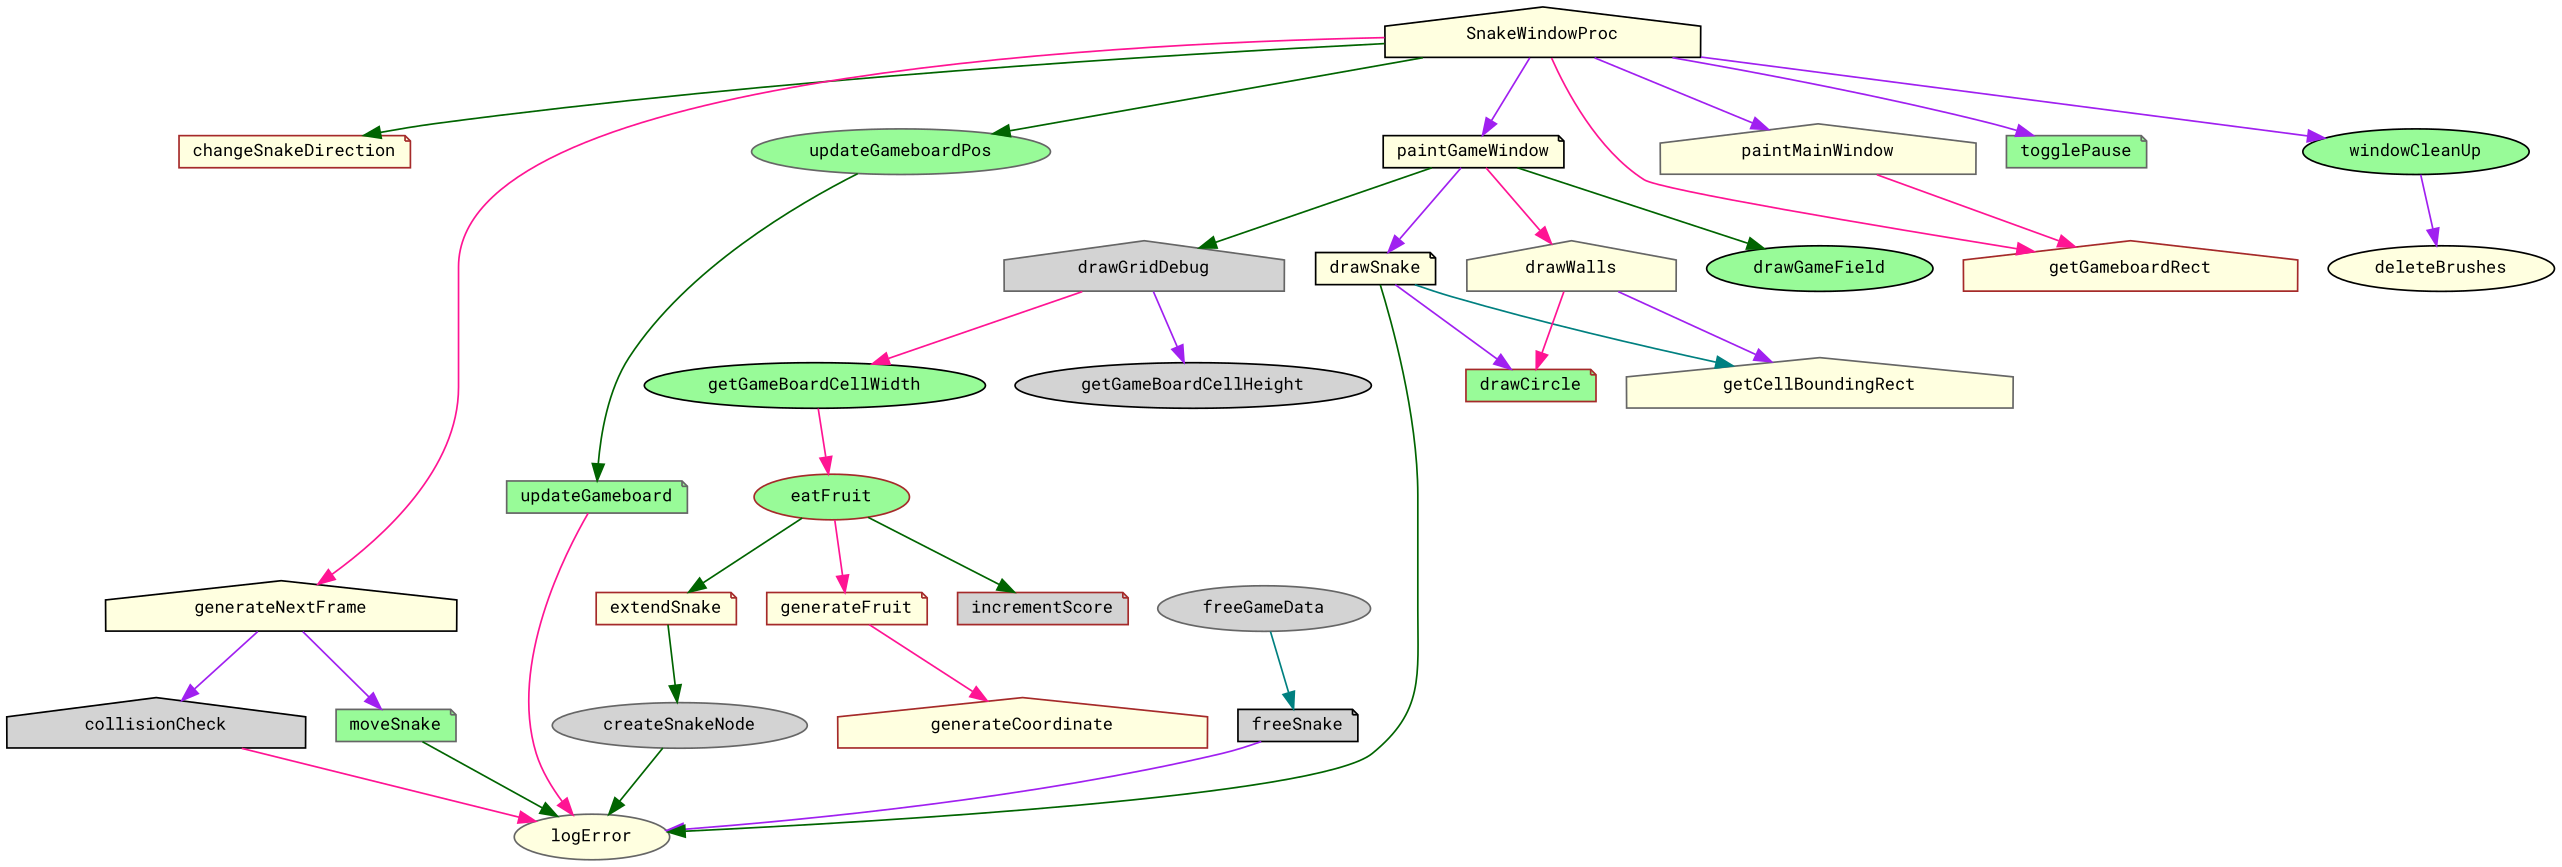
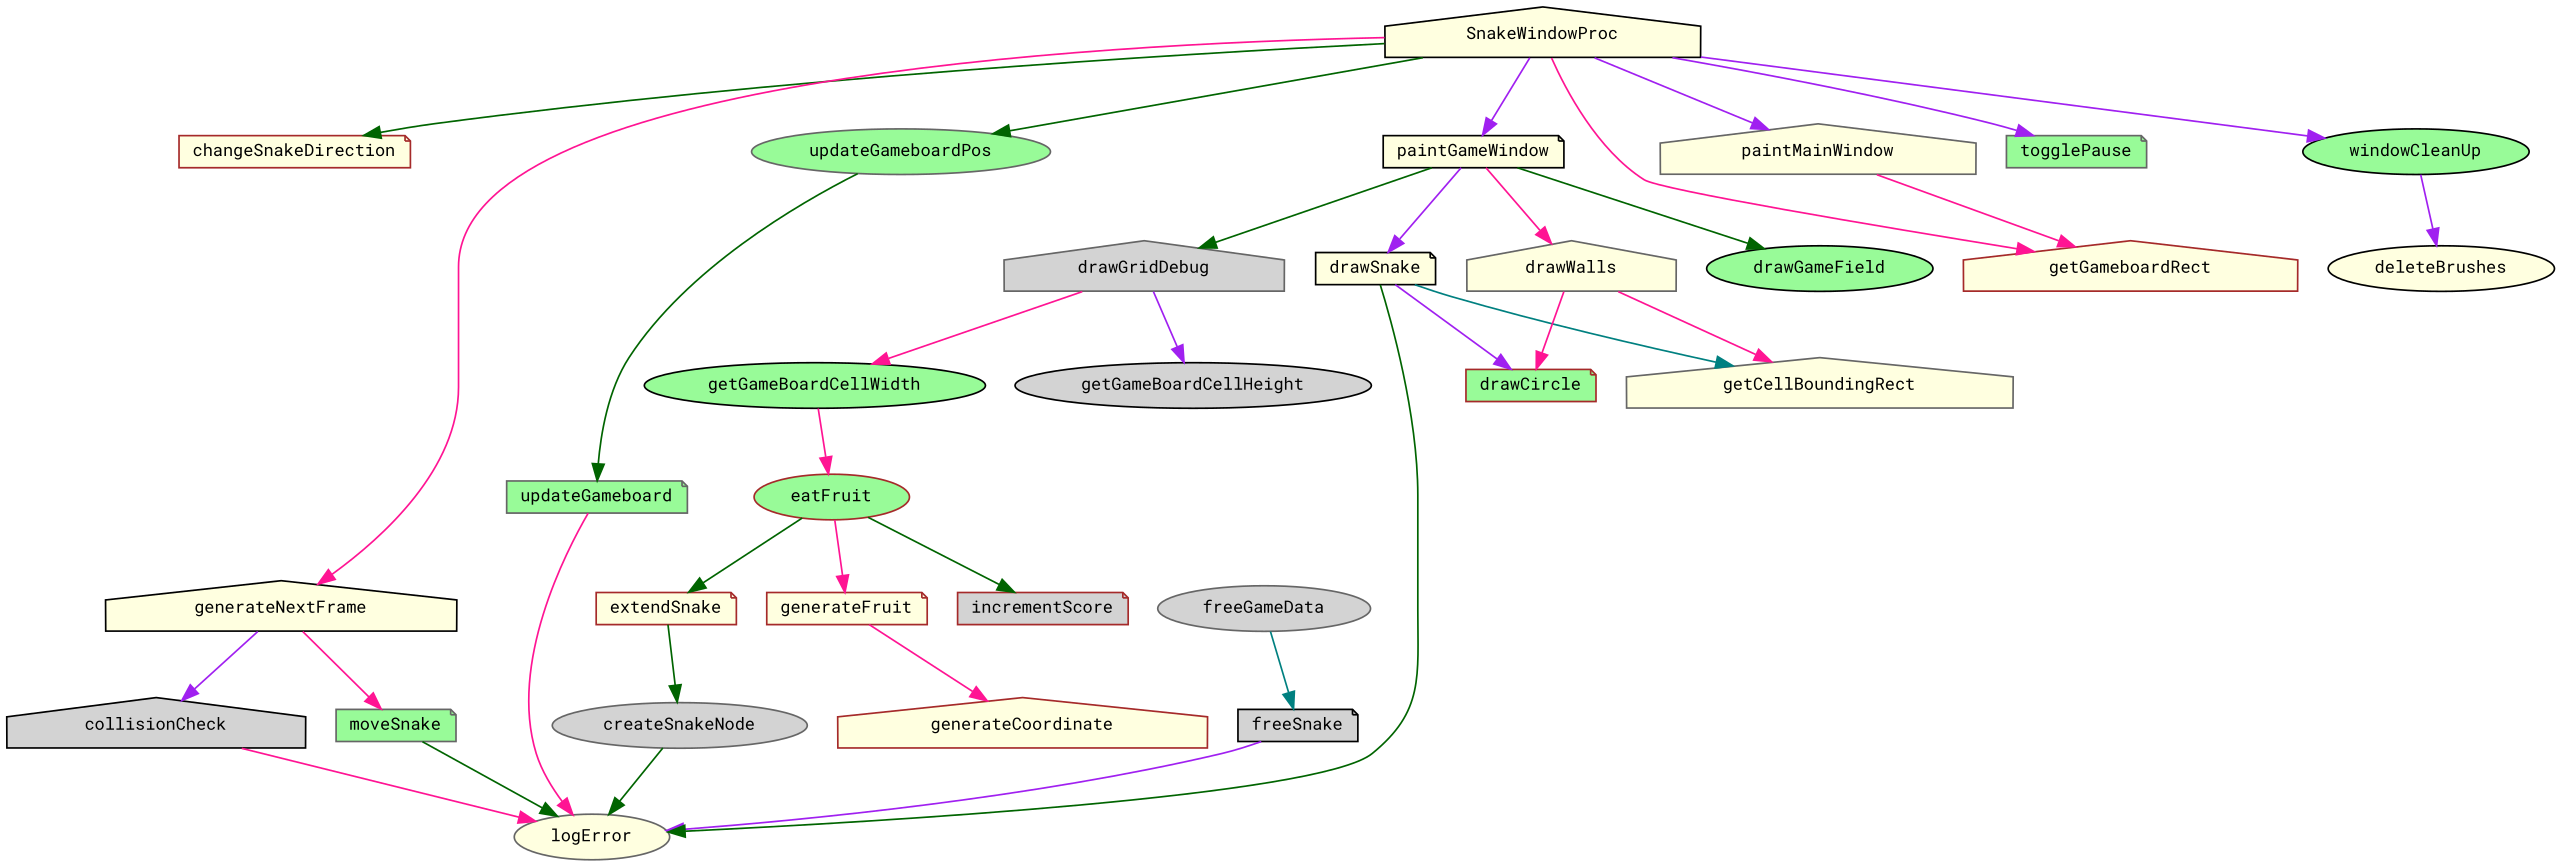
(1687, 323) -> (1687, 323)
(336, 664) -> (336, 664)
